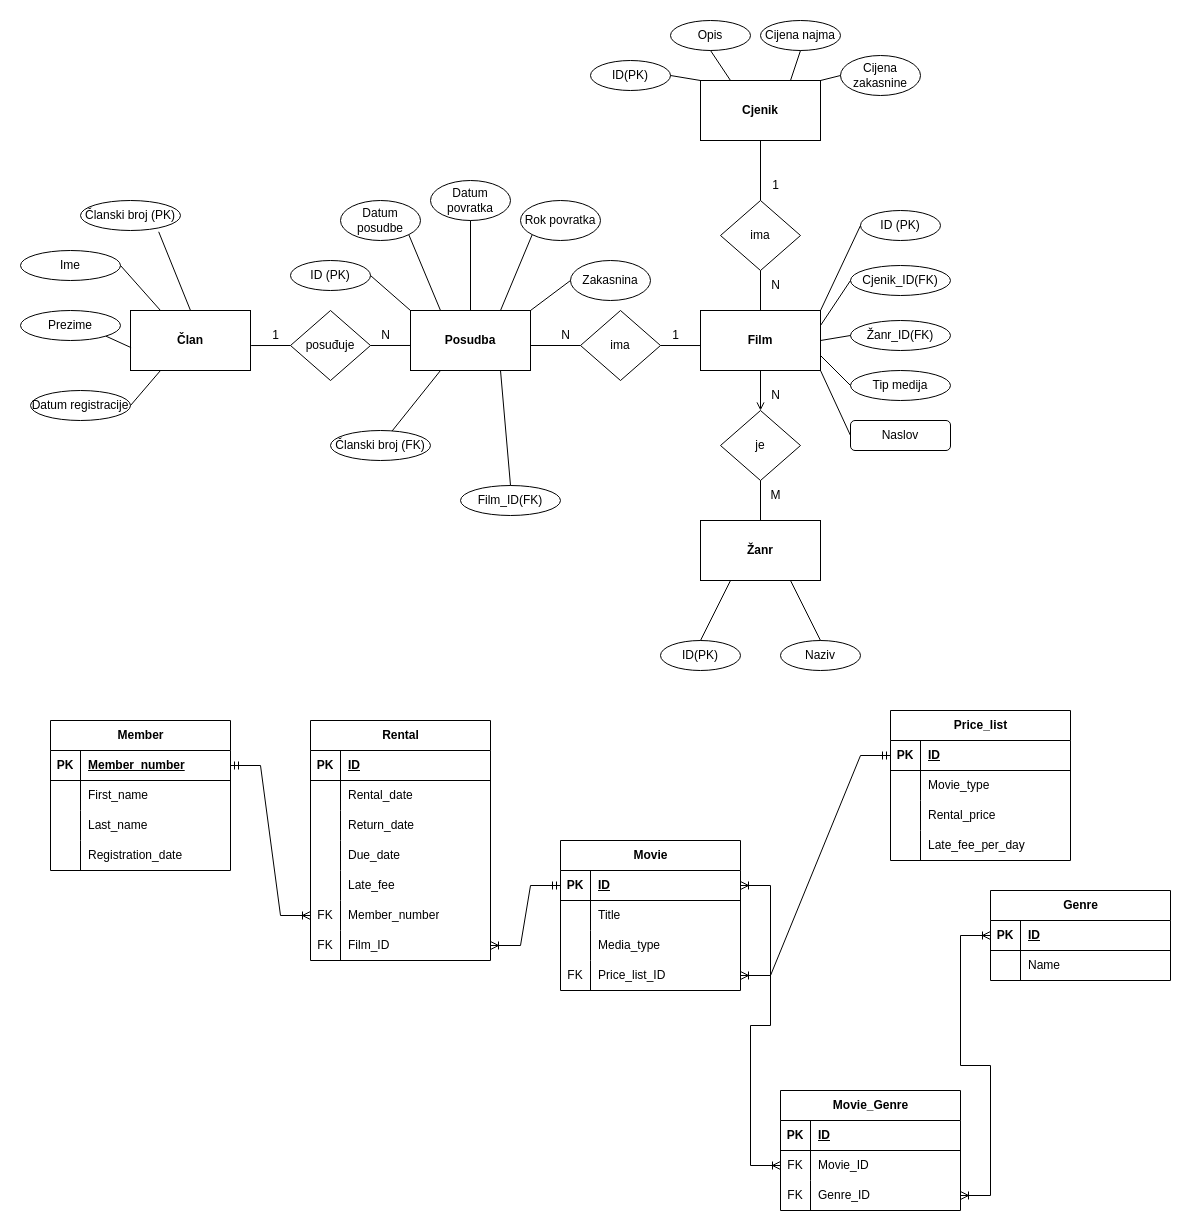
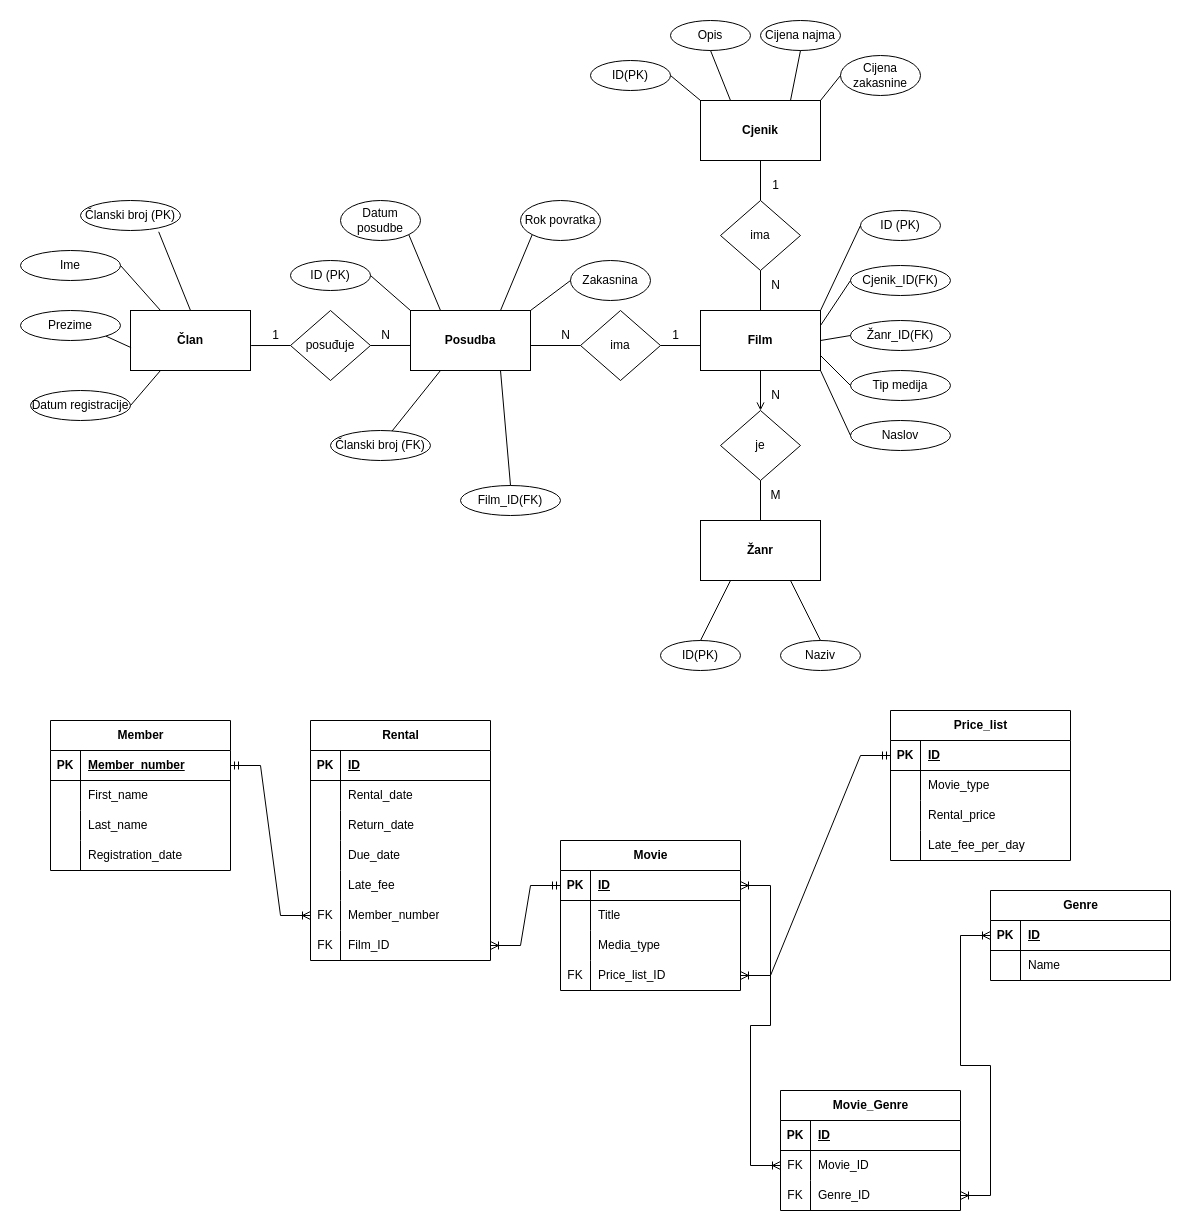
(761, 111) -> (761, 131)
(471, 201) -> none
(471, 266) -> none
(901, 436) -> (901, 436)
